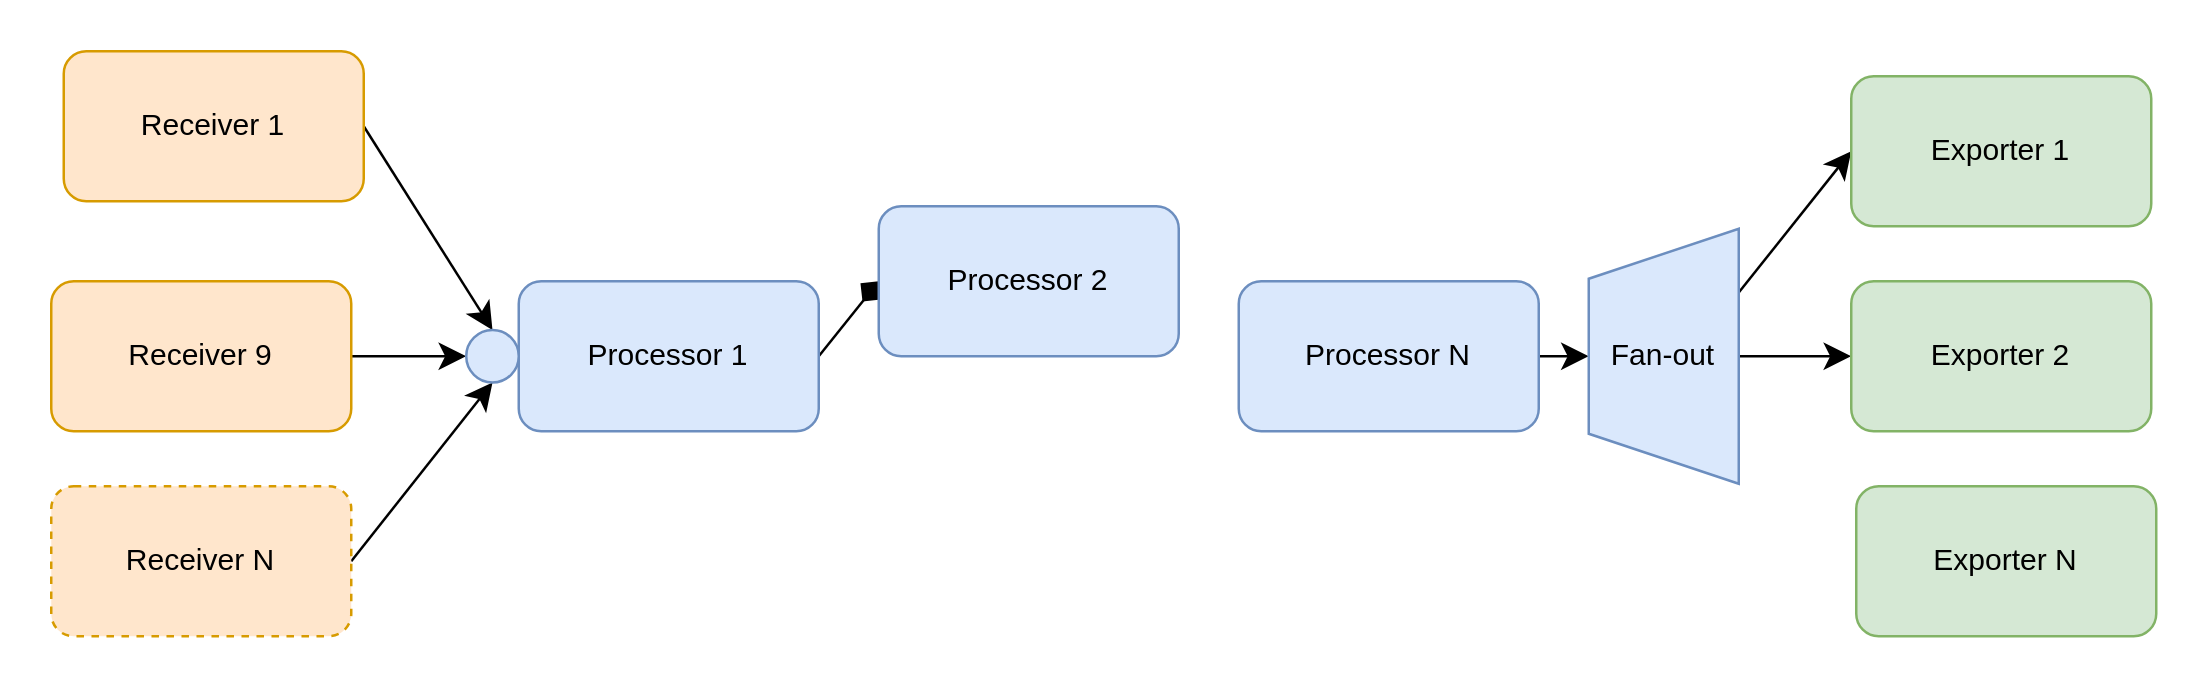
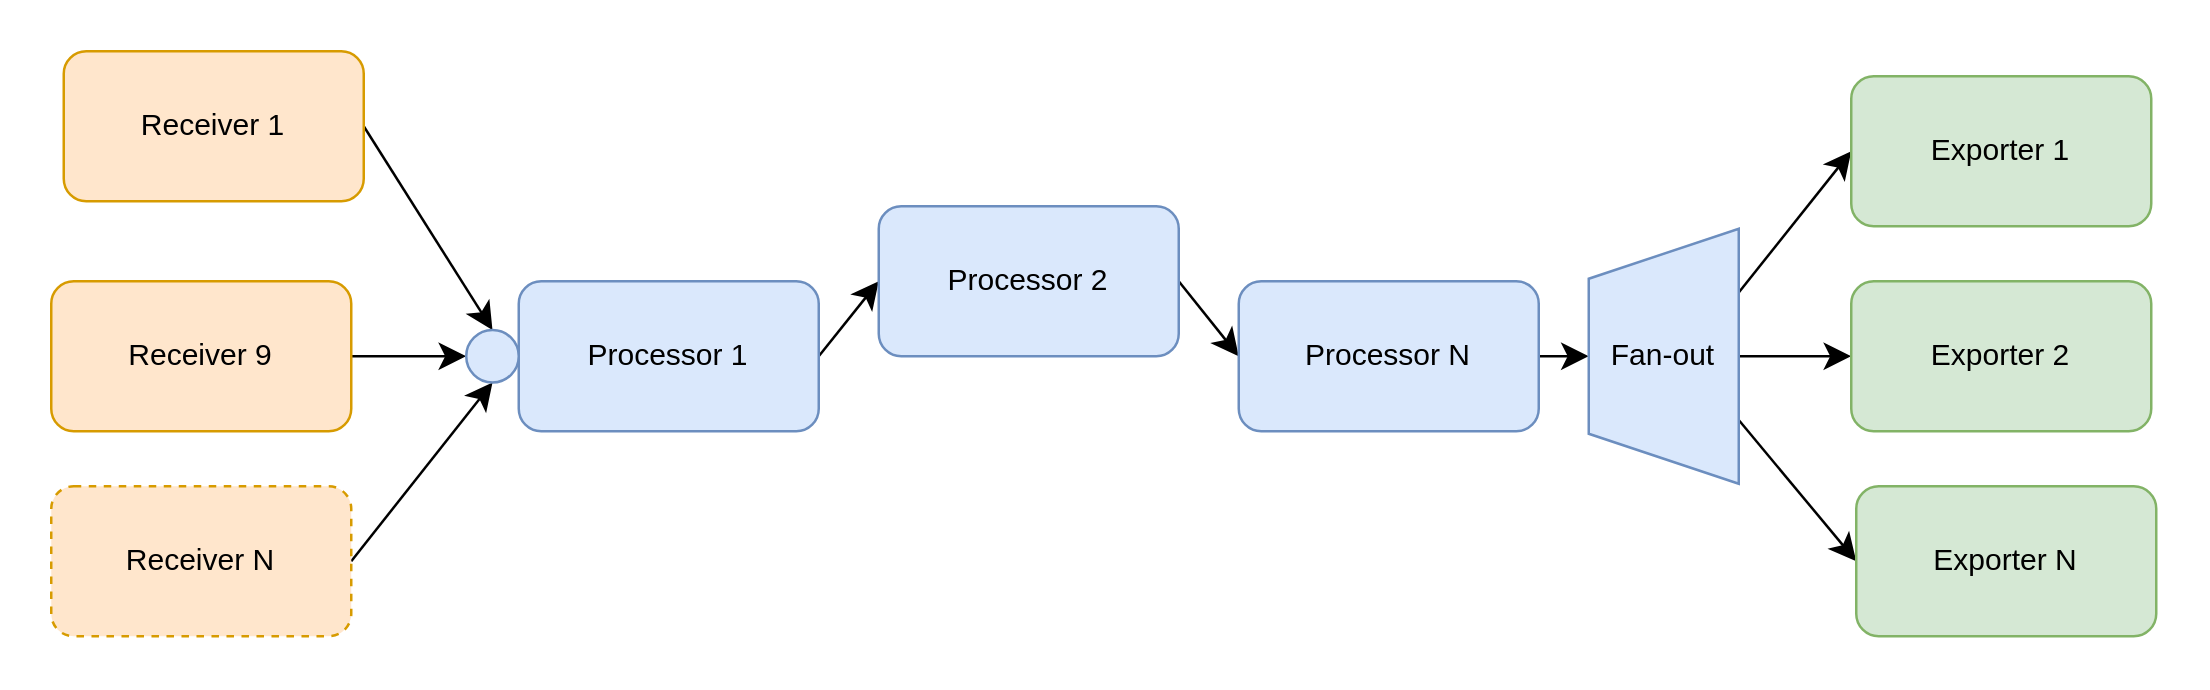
(863, 301) -> (864, 300)
none -> (1203, 311)
none -> (1791, 483)
